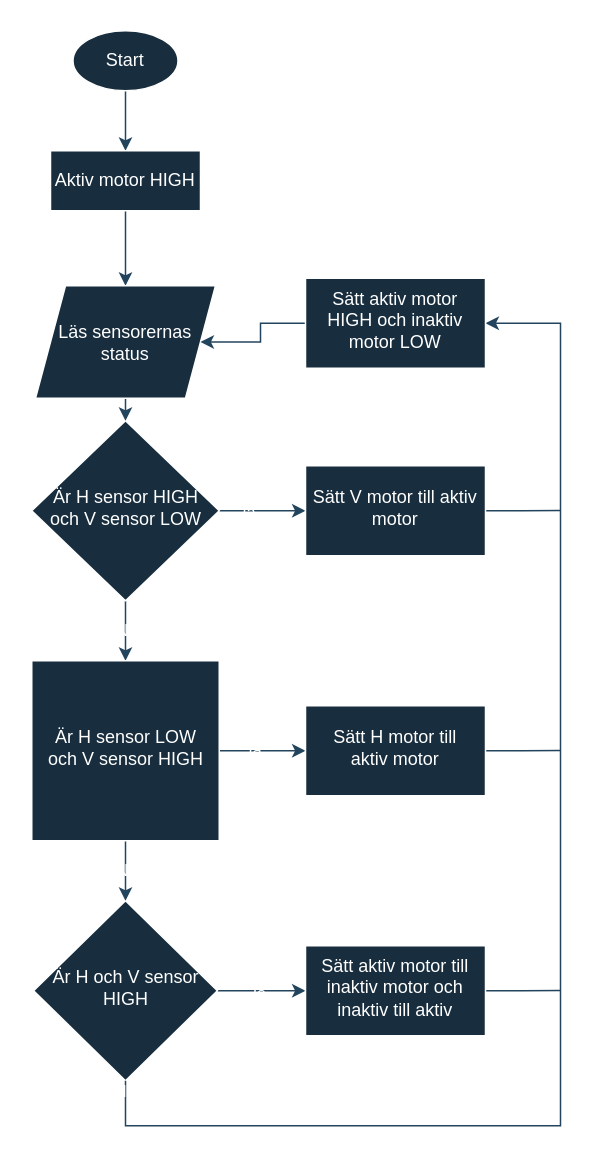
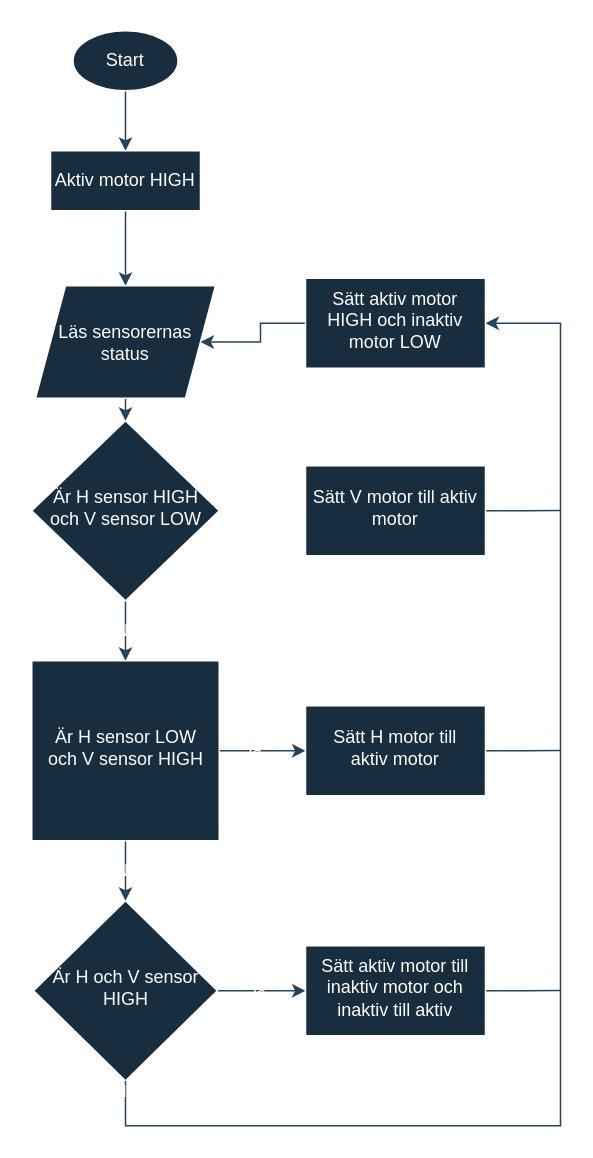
(257, 511) -> none
